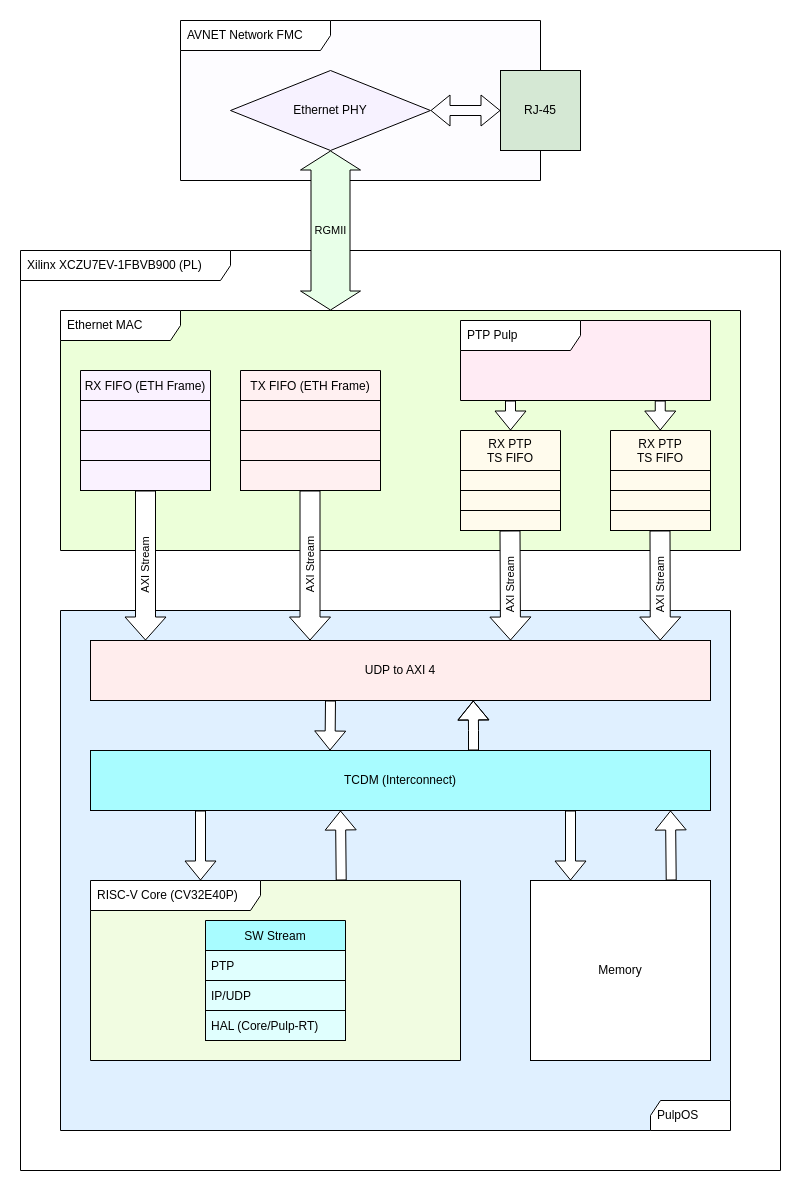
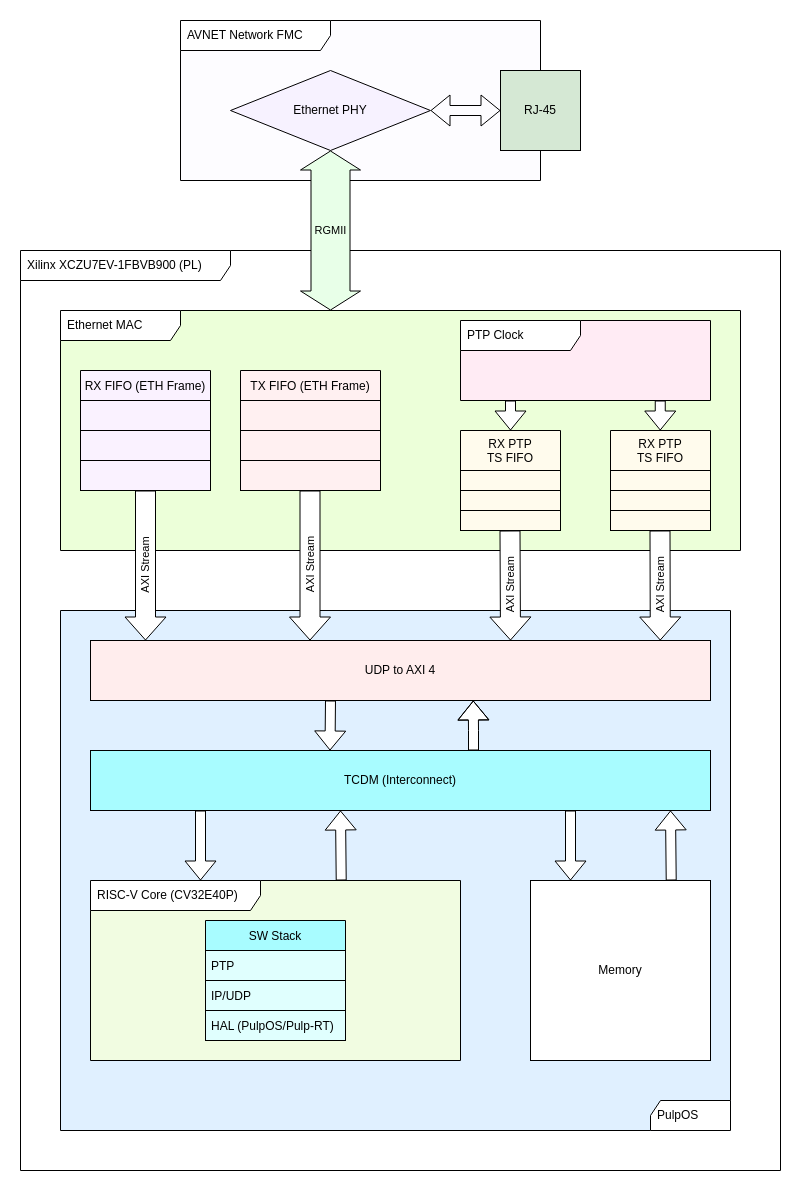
(491, 336) -> (495, 336)
(275, 936) -> (275, 936)
(268, 1026) -> (274, 1026)
